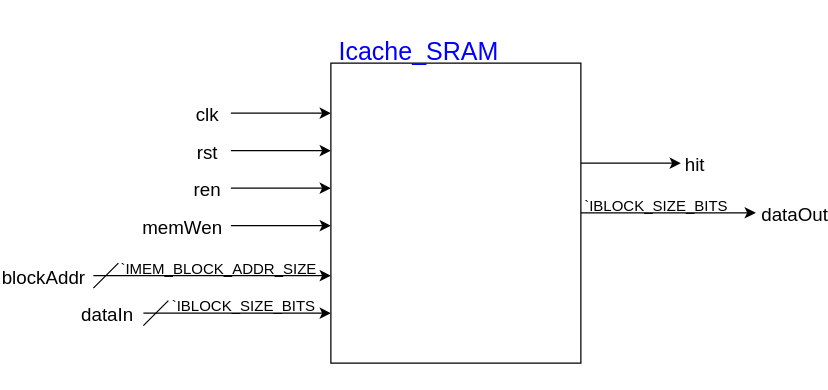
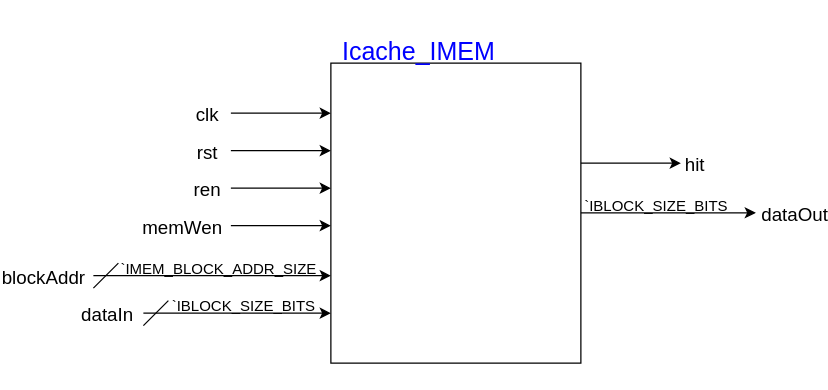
(419, 51) -> (419, 51)
